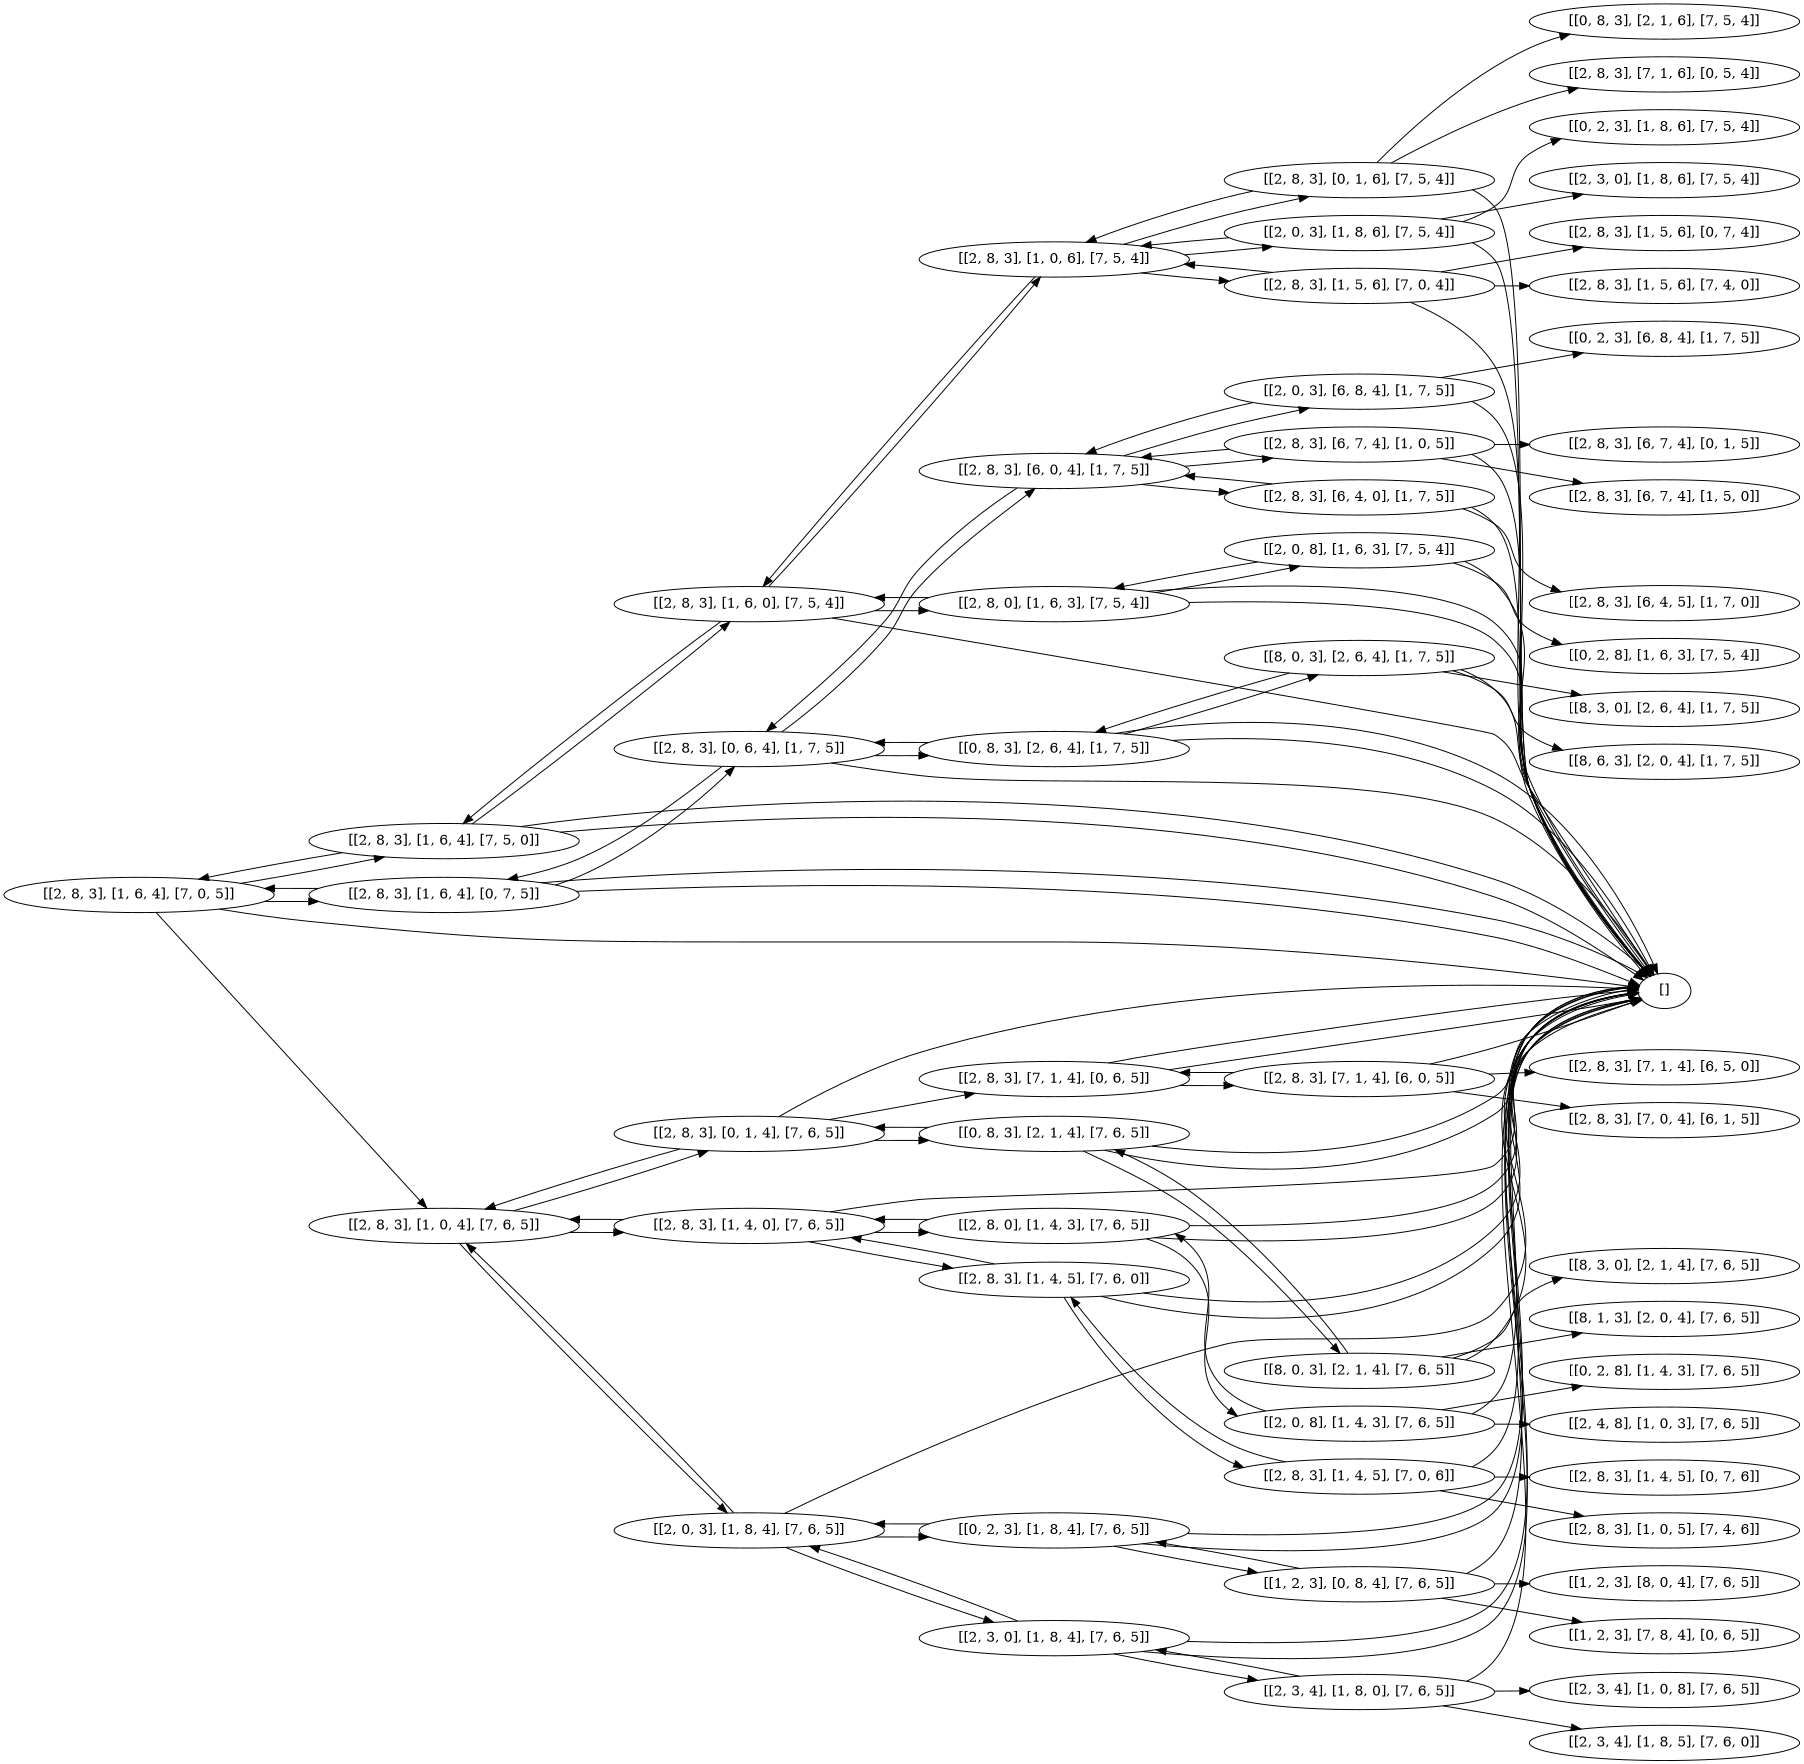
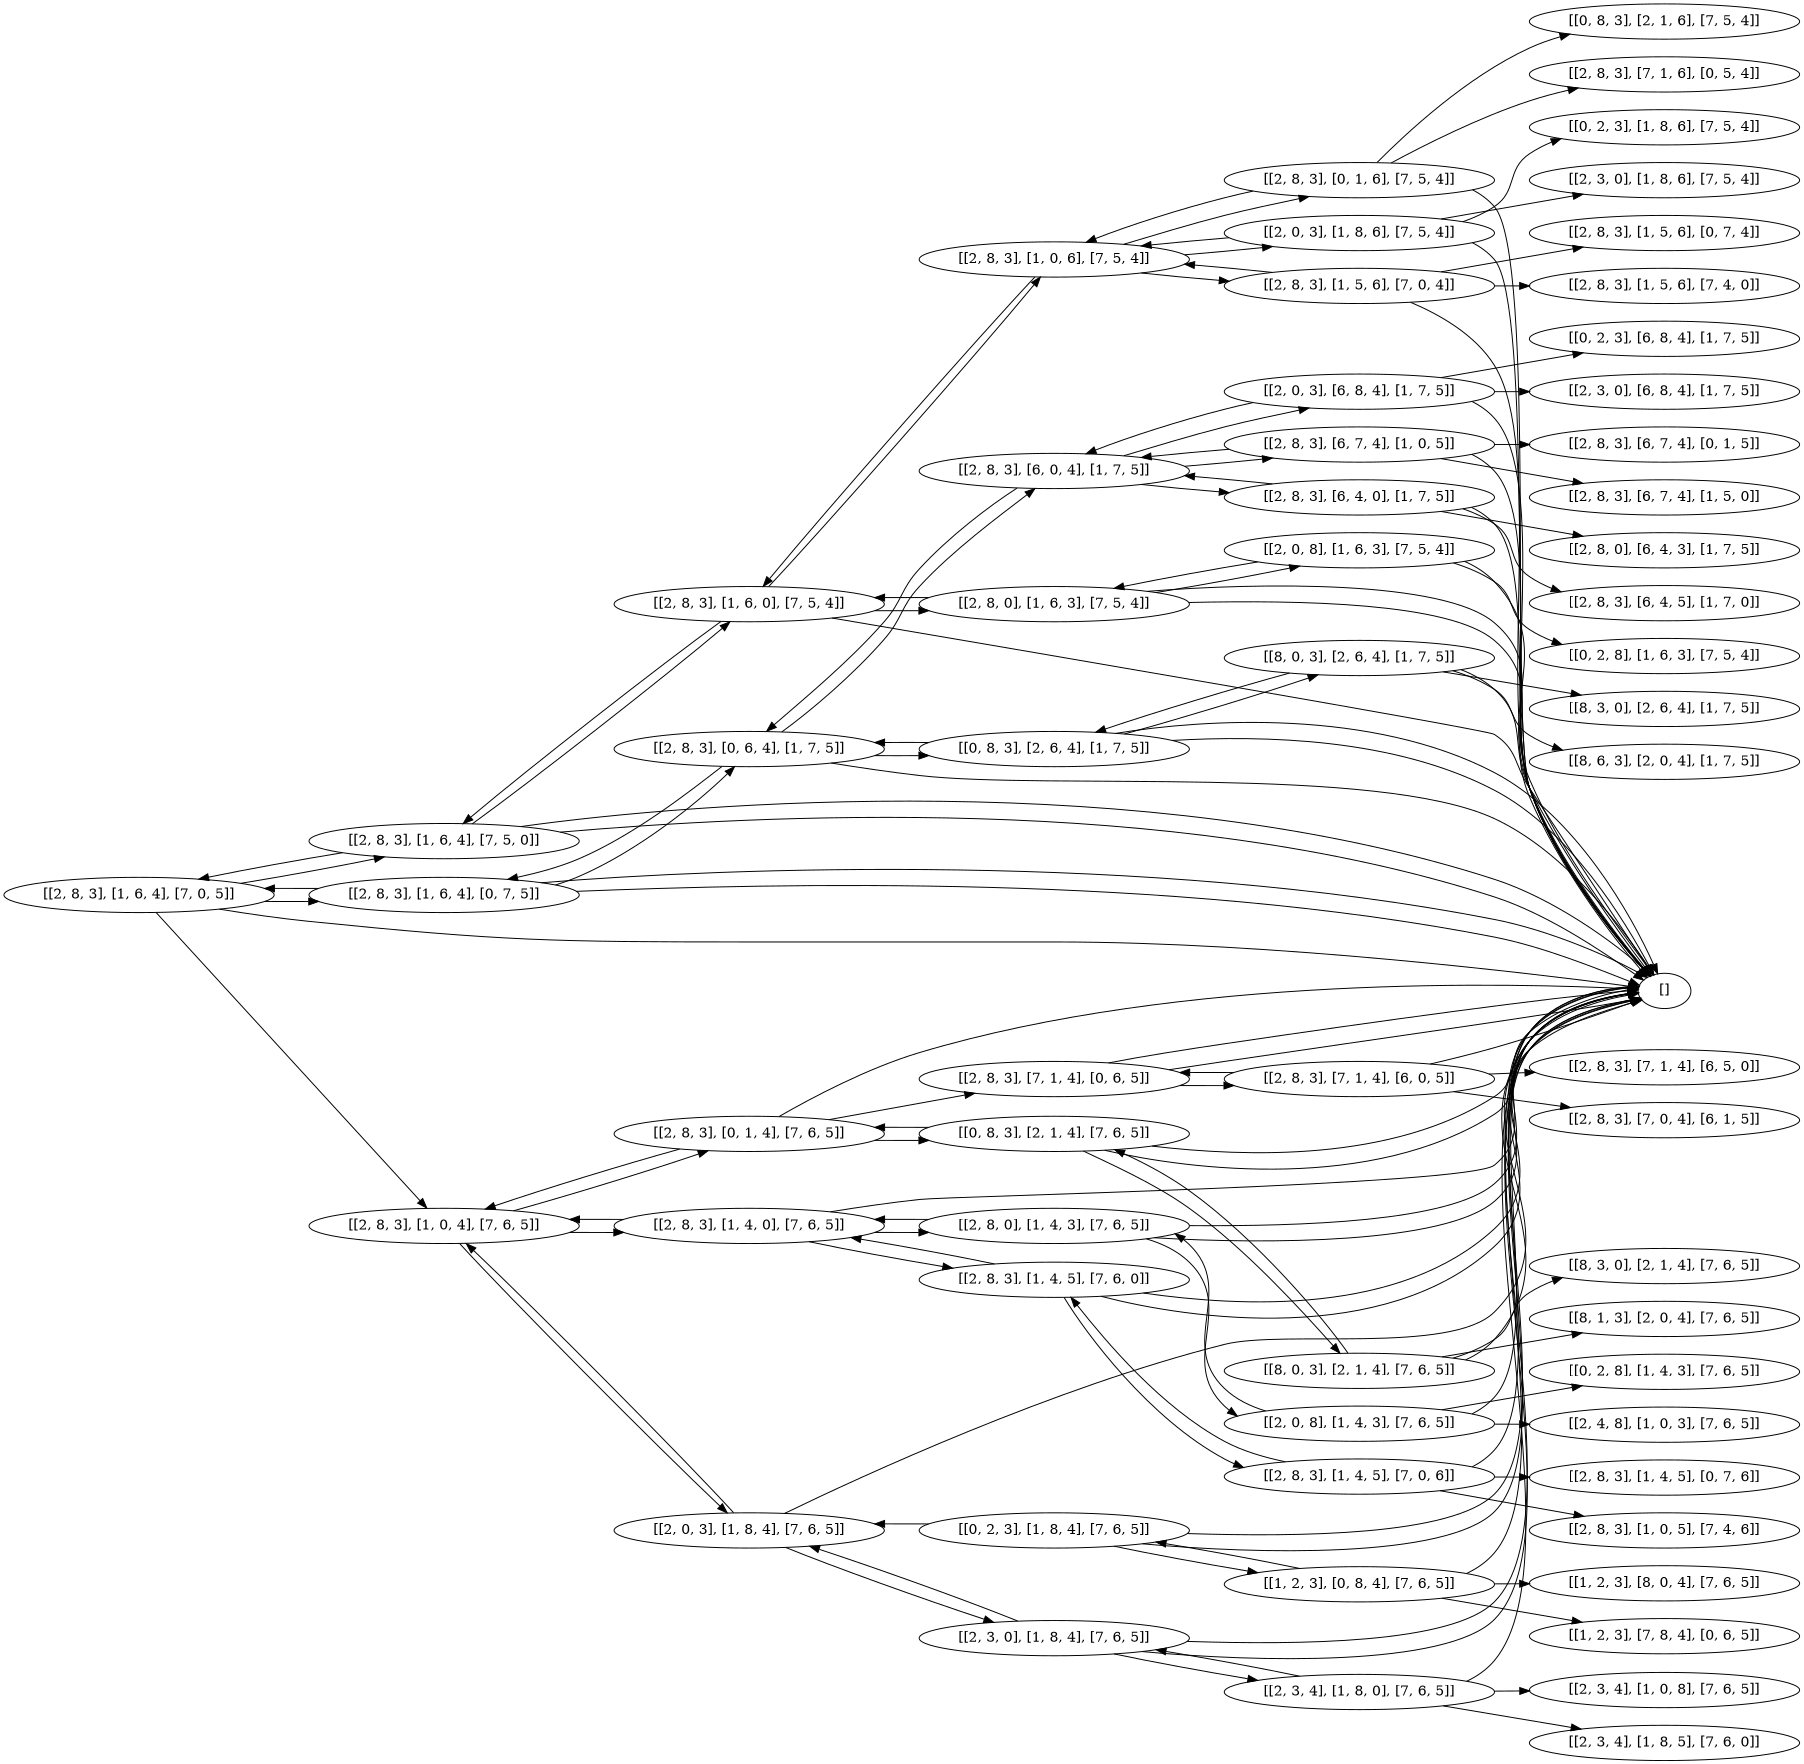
none -> (1664, 392)
none -> (1664, 550)
(897, 1537) -> none
